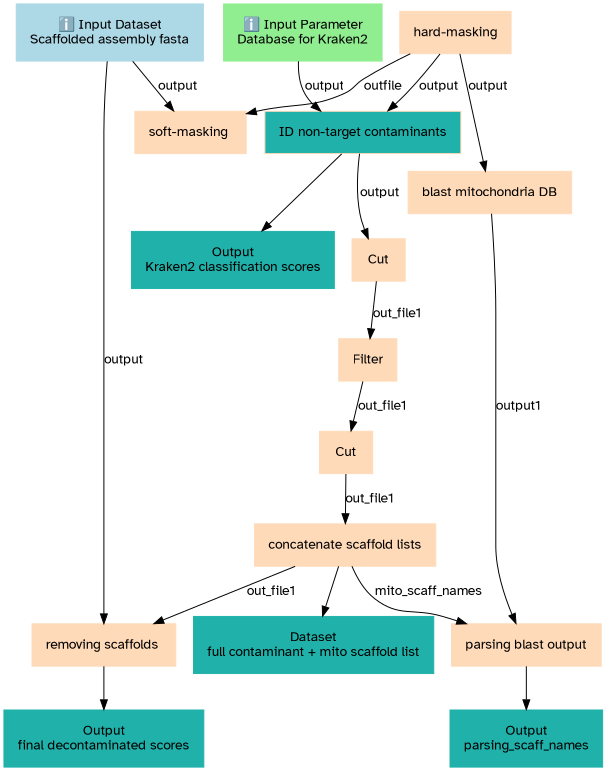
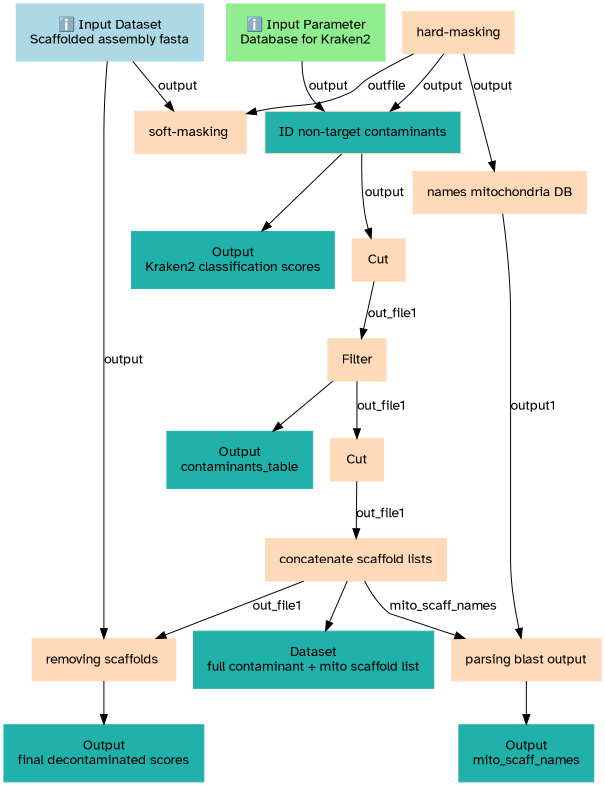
(490, 193) -> (500, 193)
none -> (240, 460)
(526, 739) -> (526, 753)
